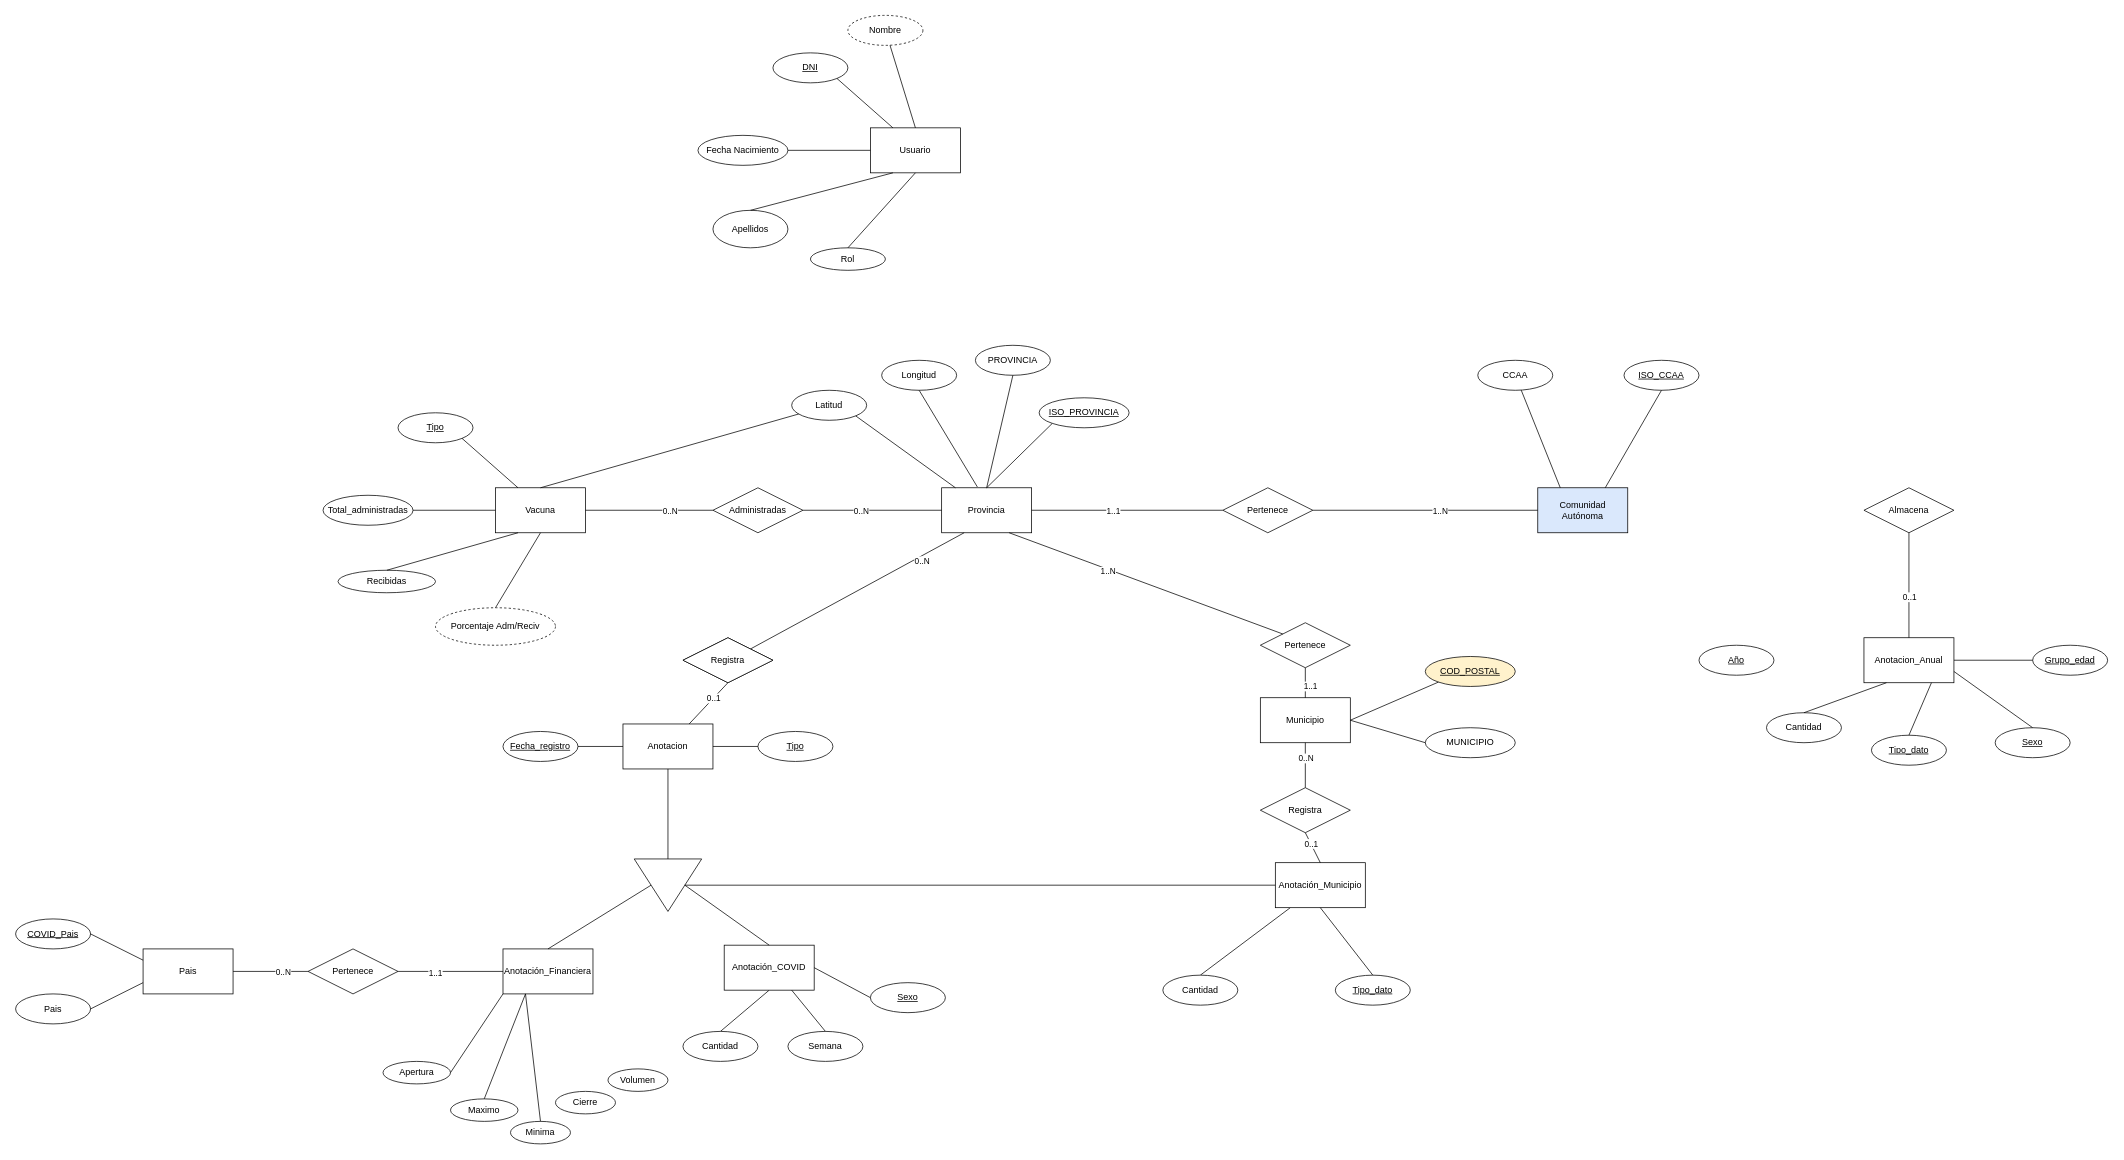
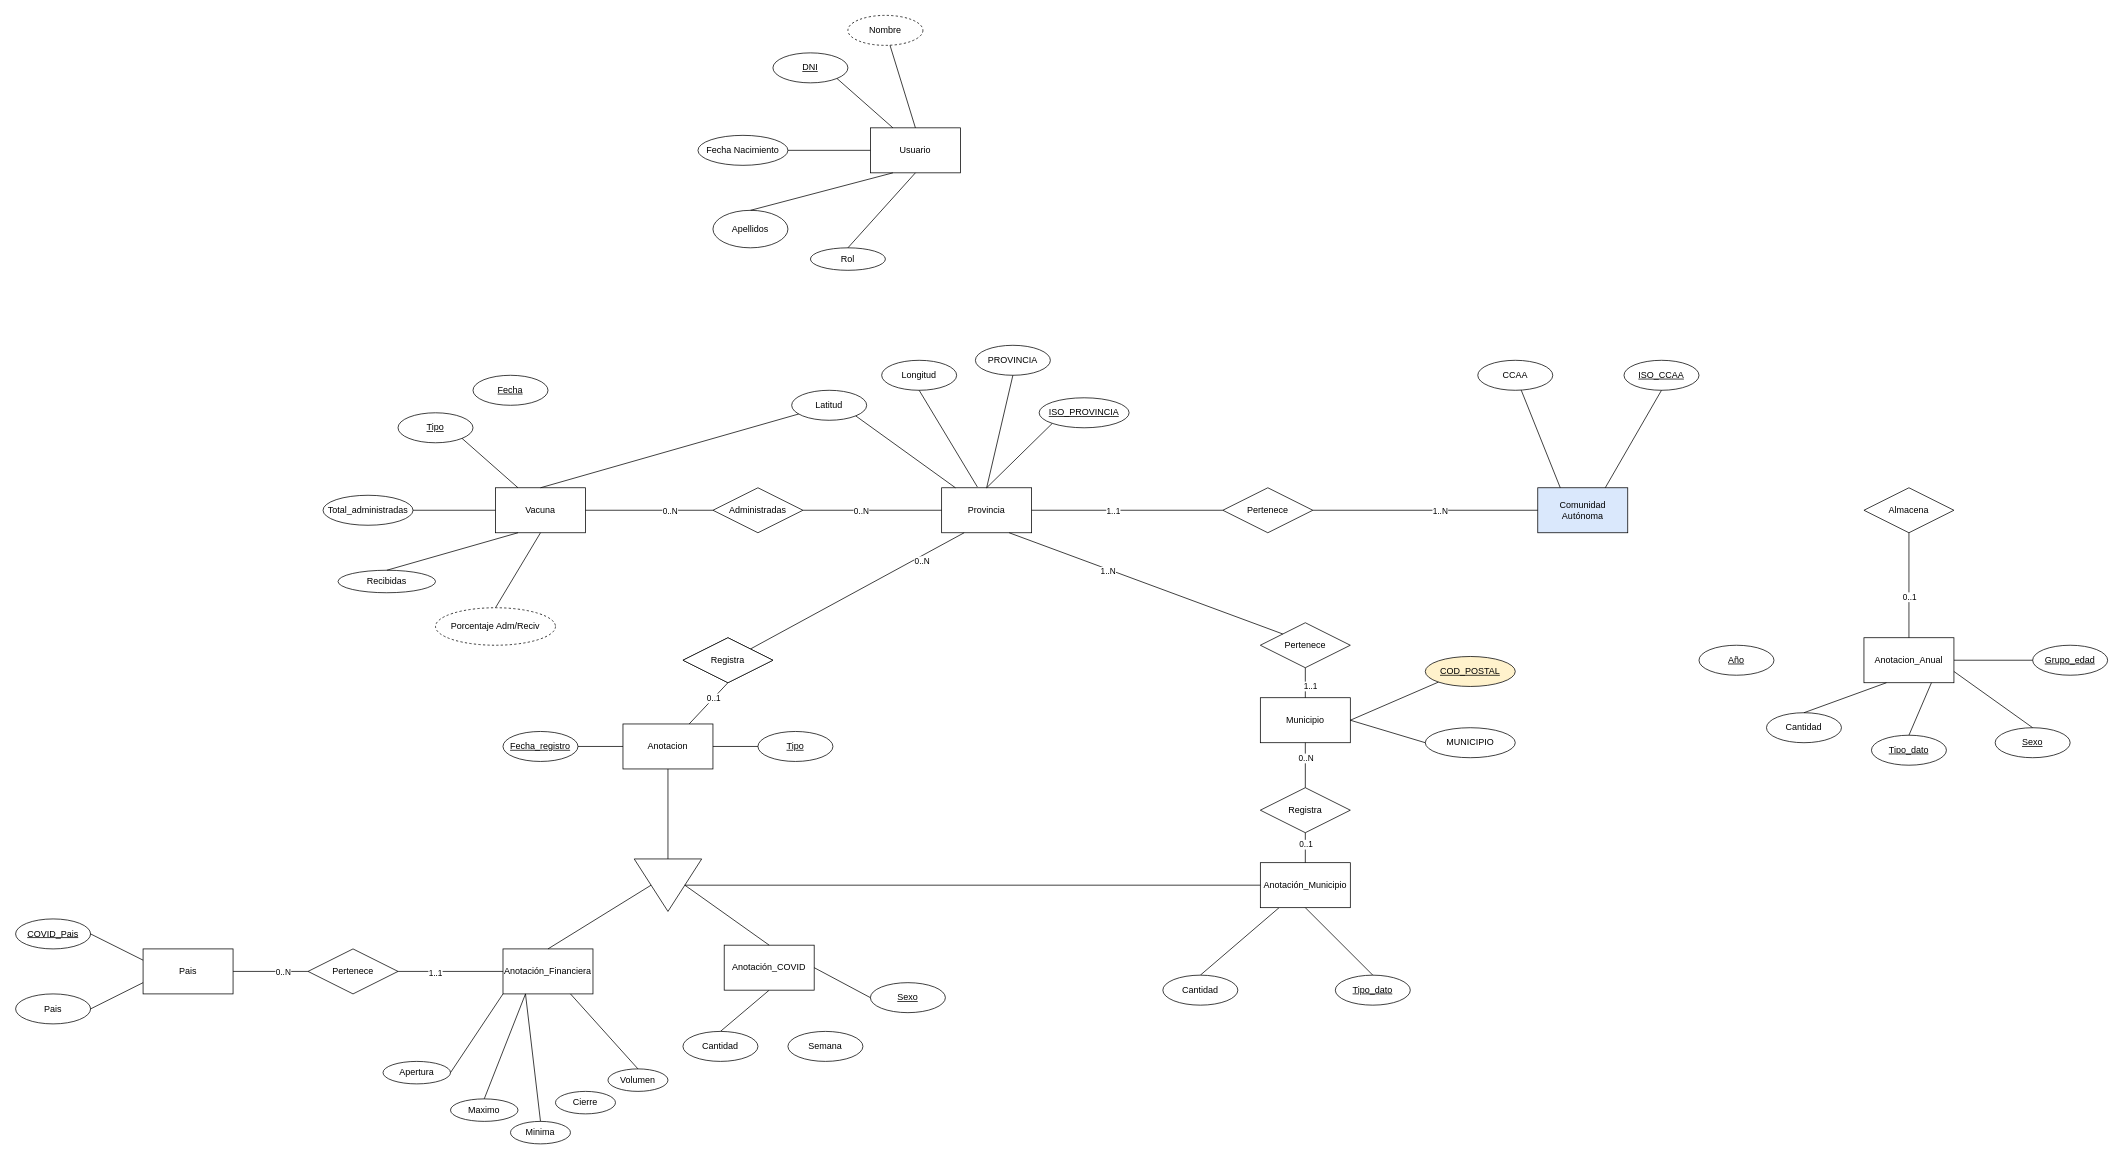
none -> (510, 390)
(1320, 885) -> (1305, 885)
(809, 1011) -> none
none -> (604, 1032)
